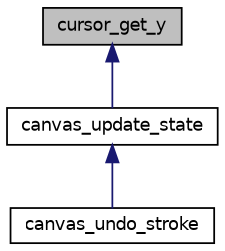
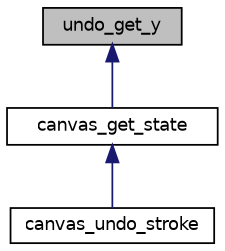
(112, 26) -> (112, 26)
(112, 126) -> (112, 126)
